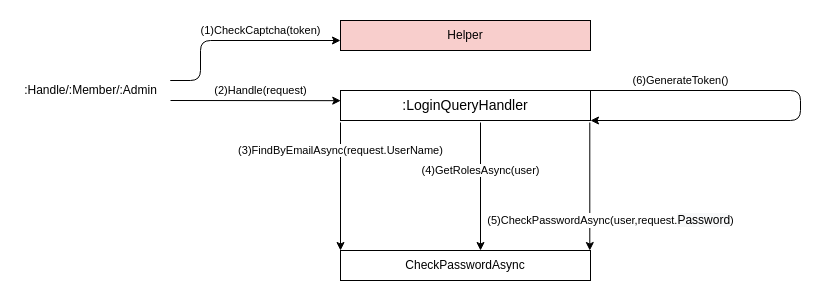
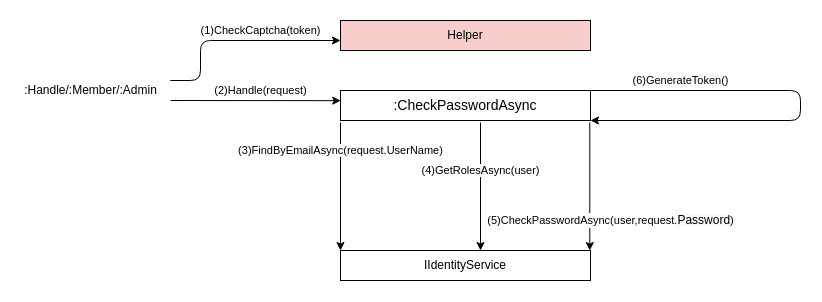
(466, 106) -> (466, 106)
(466, 266) -> (466, 266)
